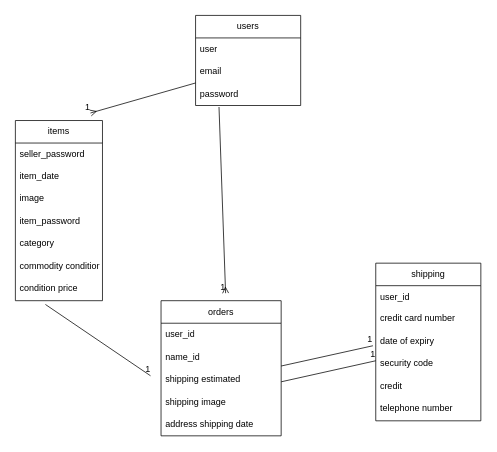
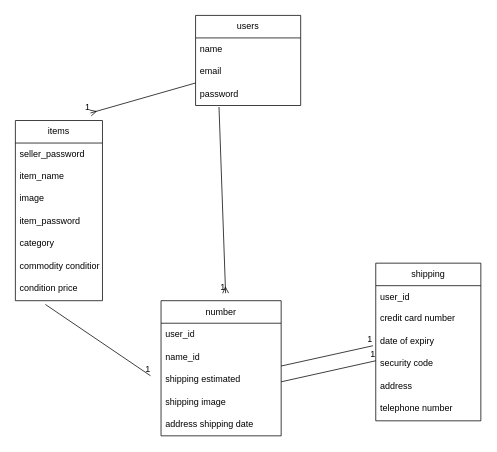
(210, 49) -> (210, 49)
(41, 177) -> (41, 177)
(221, 312) -> (221, 312)
(393, 386) -> (397, 386)
